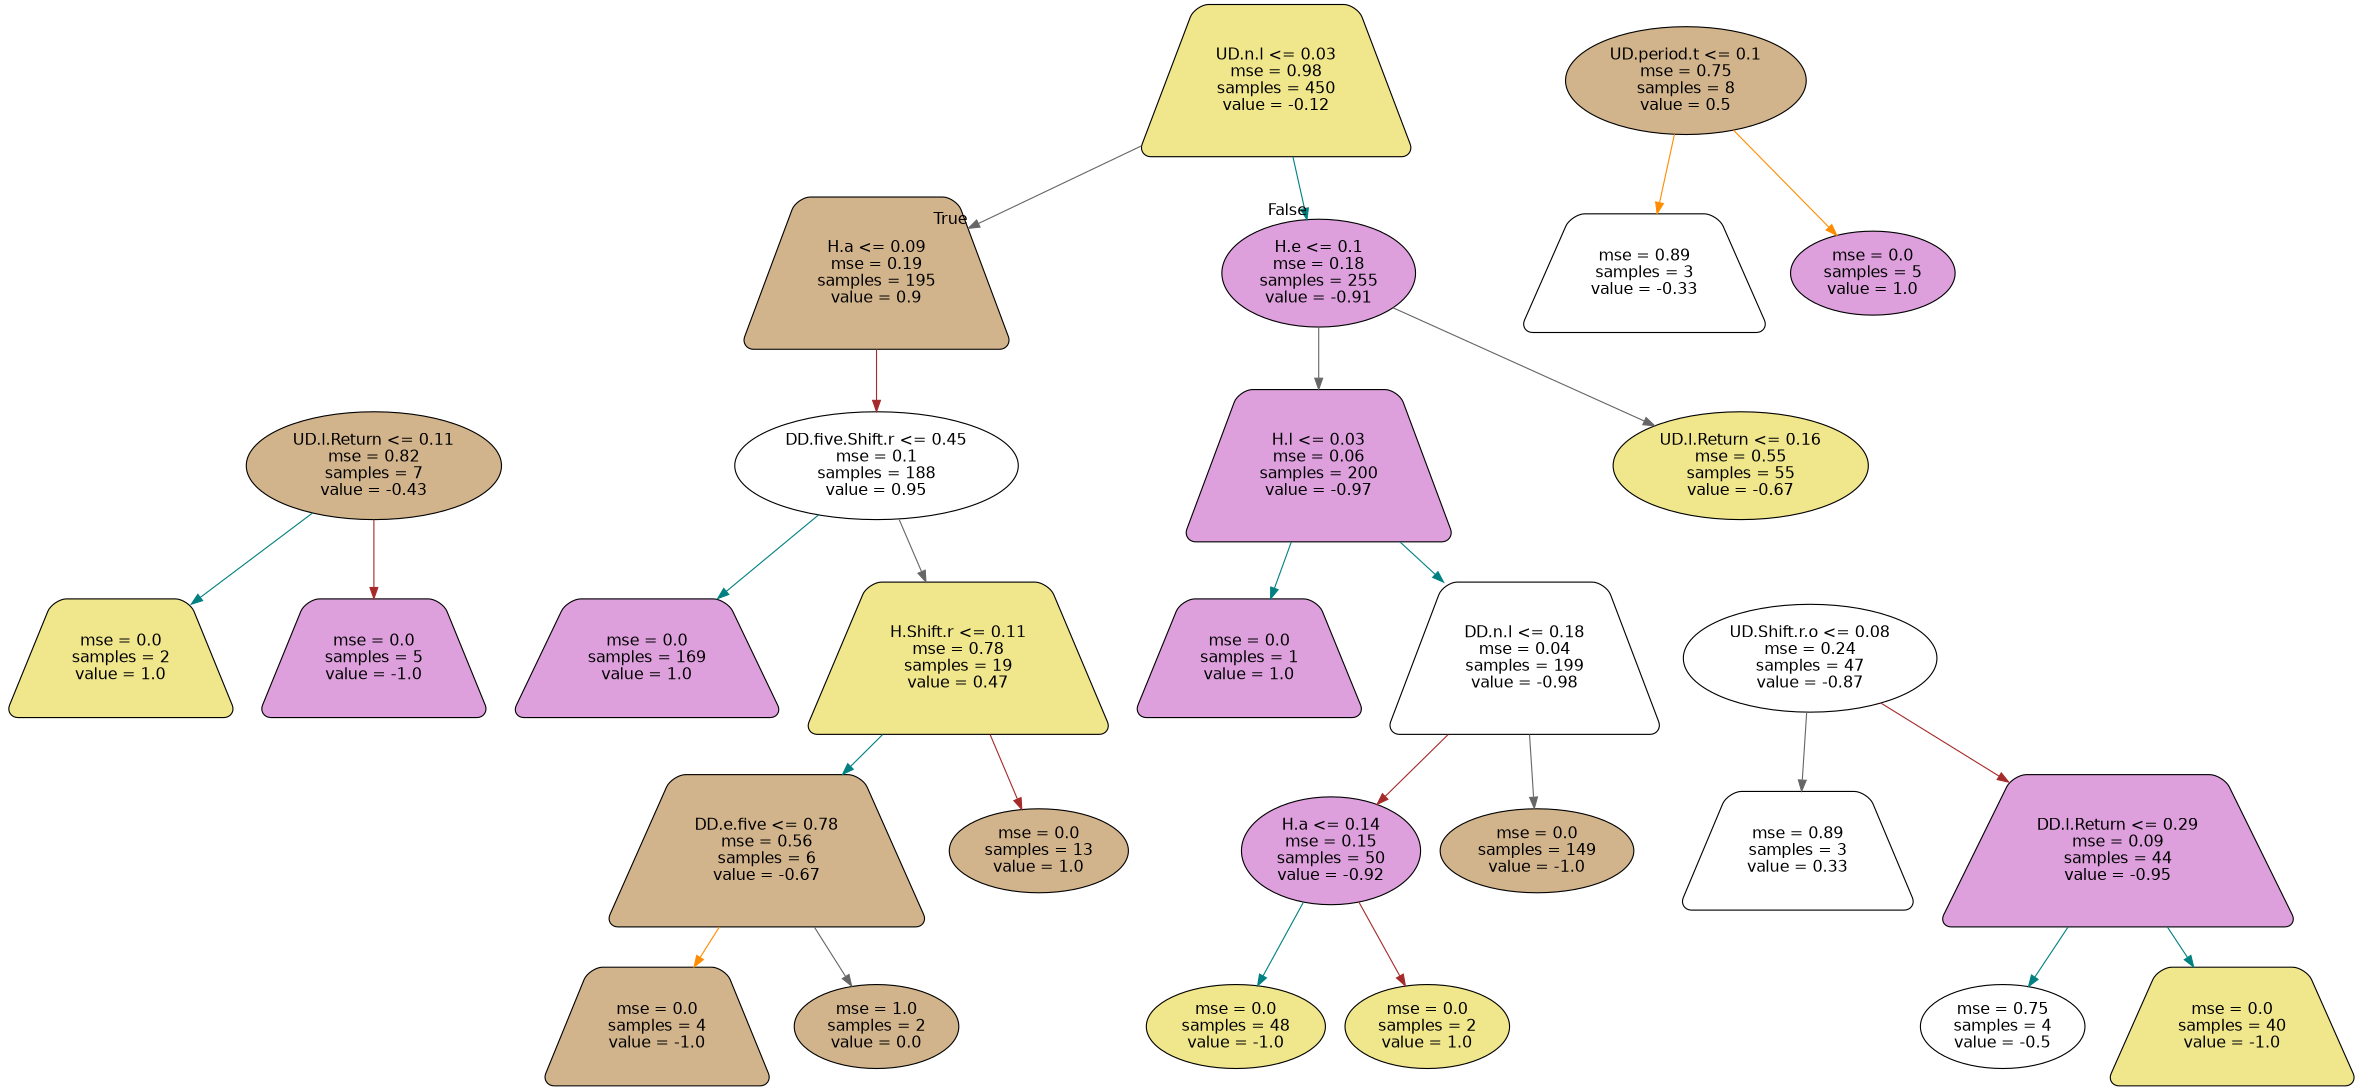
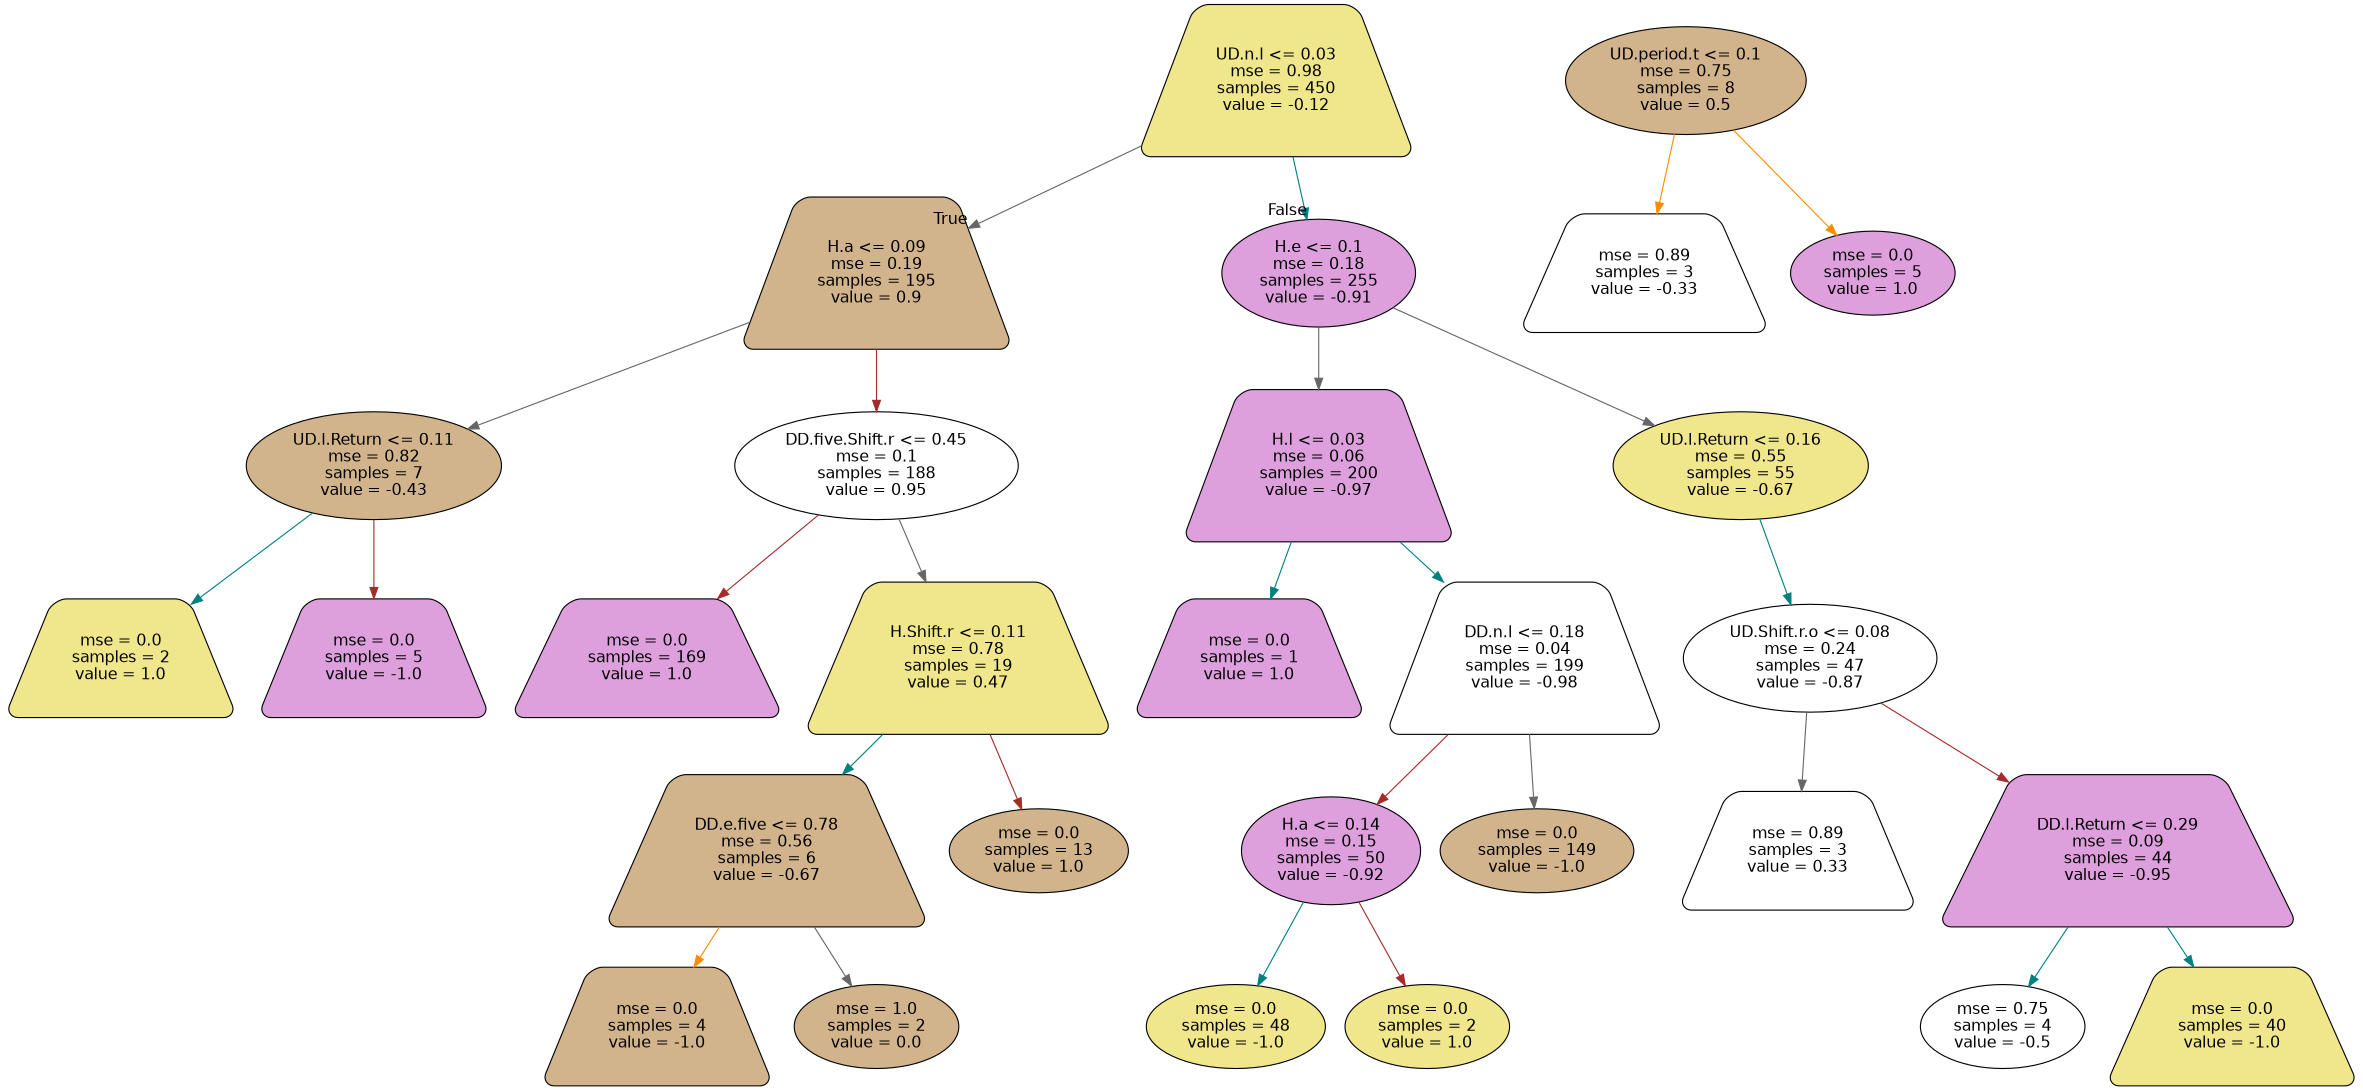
none -> (614, 374)
(773, 553) -> (773, 553)
none -> (1774, 557)
